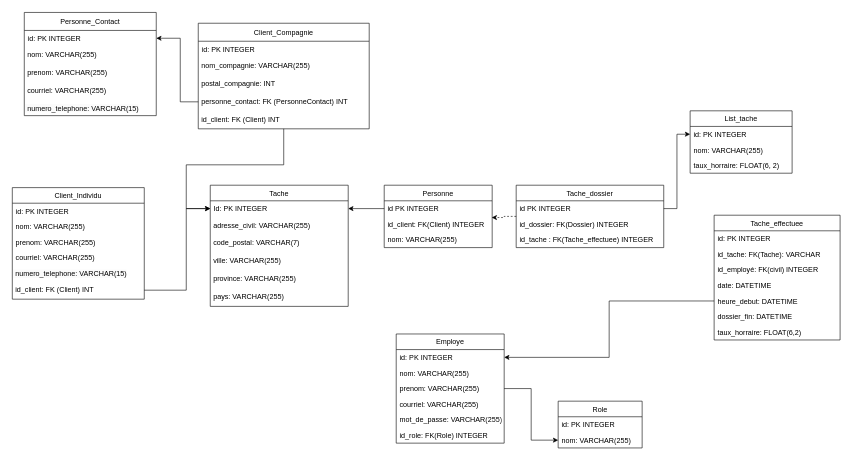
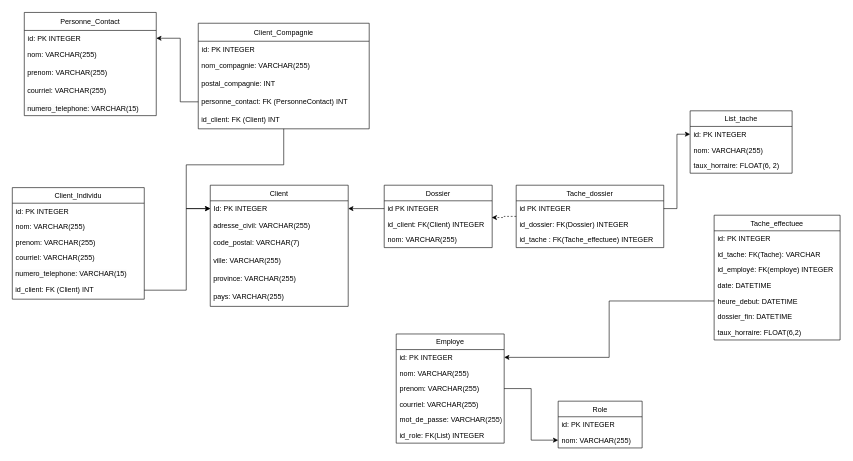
(279, 193) -> (279, 193)
(438, 193) -> (438, 193)
(769, 270) -> (774, 270)
(444, 436) -> (444, 436)
